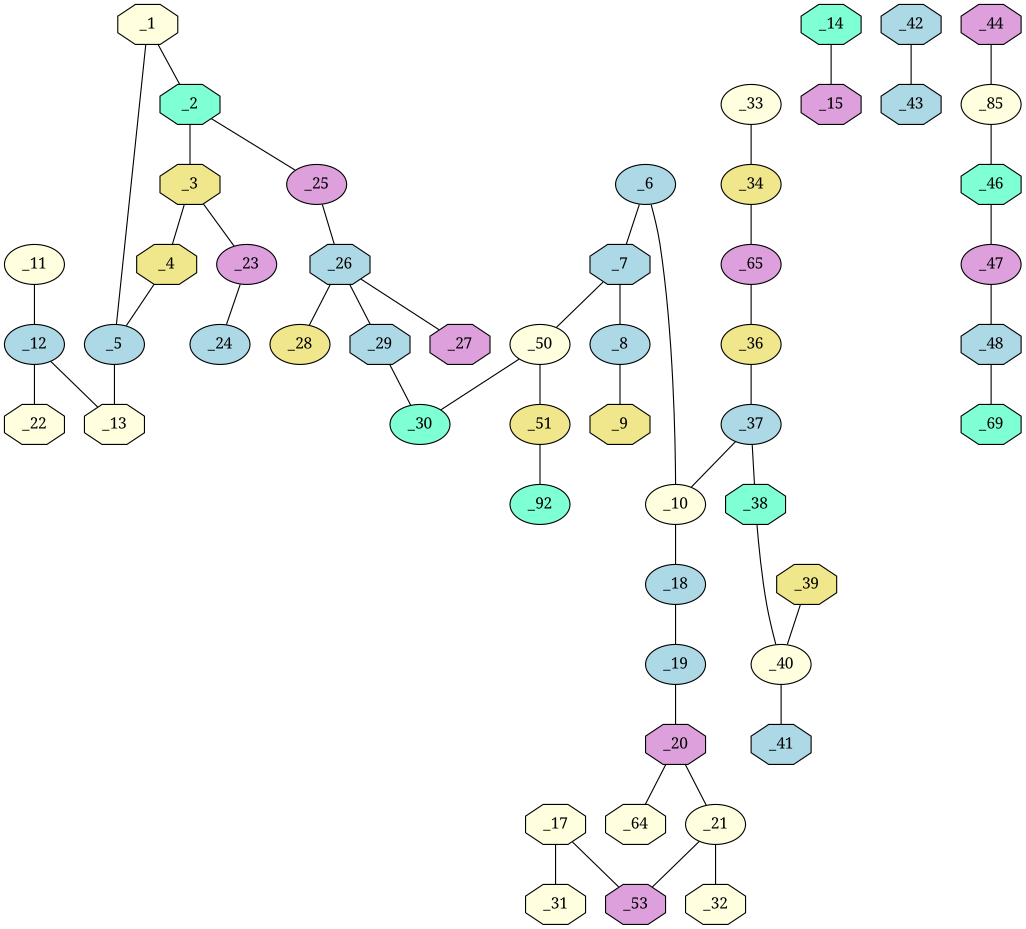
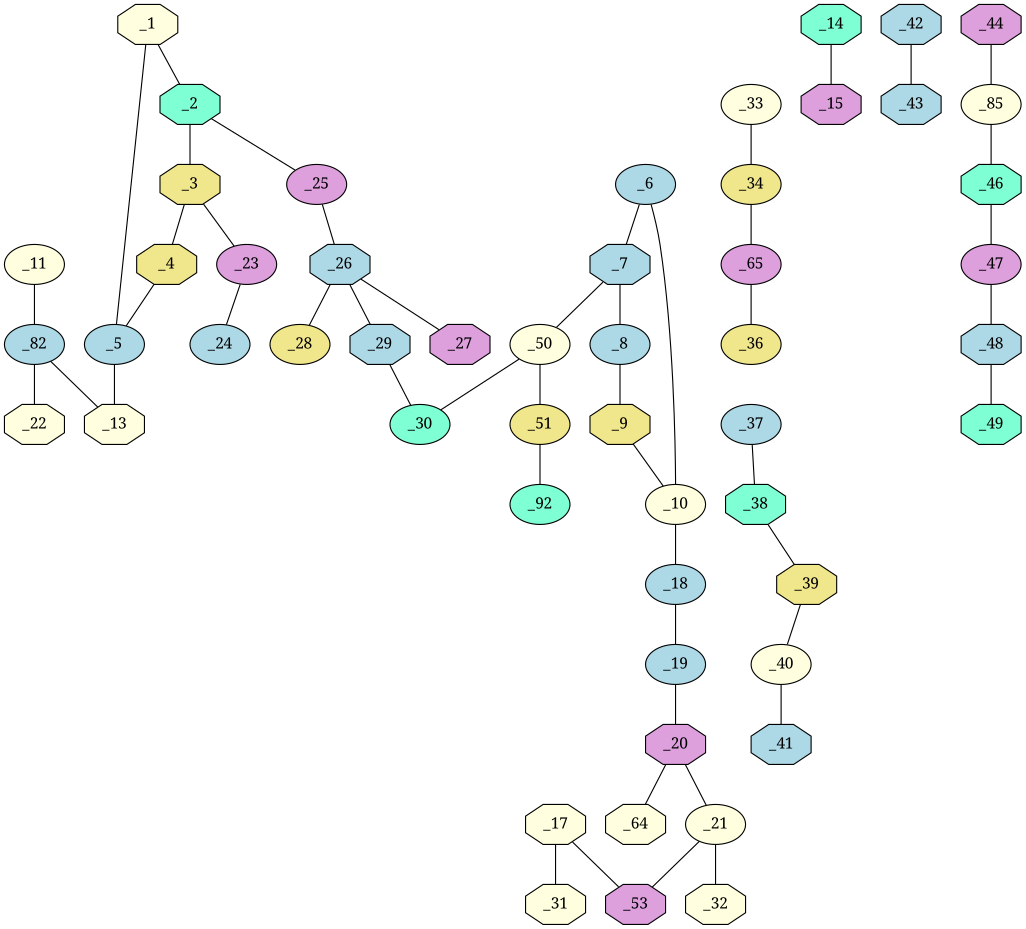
(34, 344) -> (34, 344)
(751, 385) -> none
(991, 424) -> (991, 424)
(713, 464) -> (648, 465)
(764, 585) -> (781, 545)
